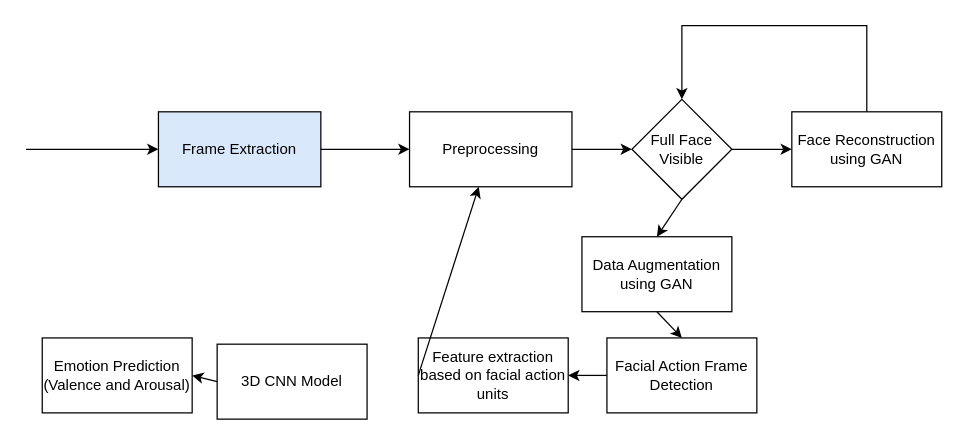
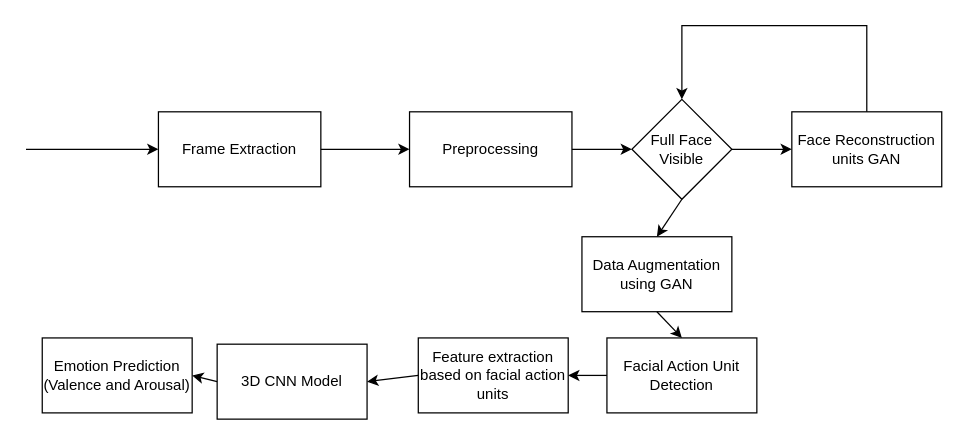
(239, 149) -> (239, 149)
(867, 149) -> (867, 149)
(447, 285) -> (397, 378)
(682, 376) -> (682, 376)
